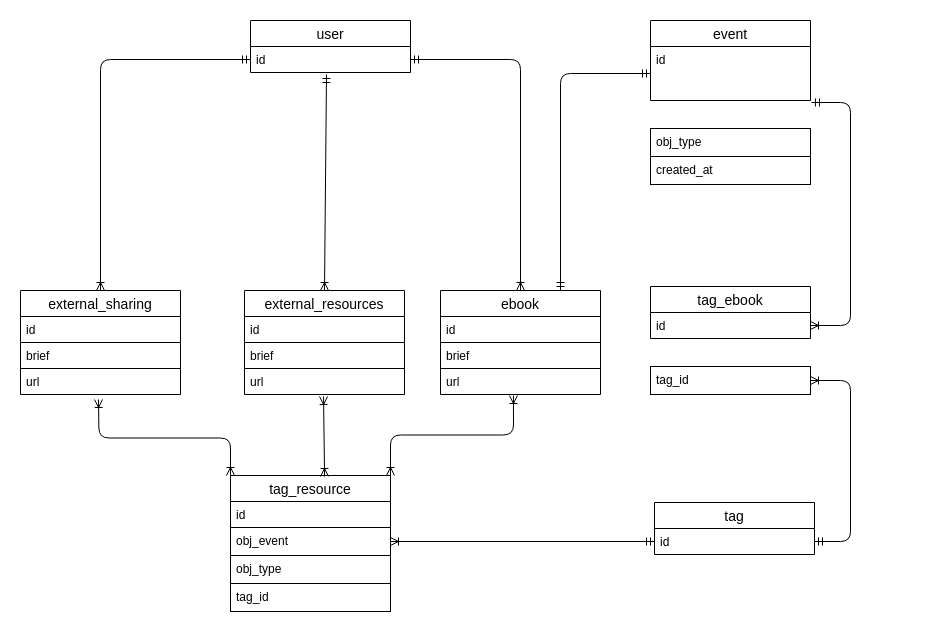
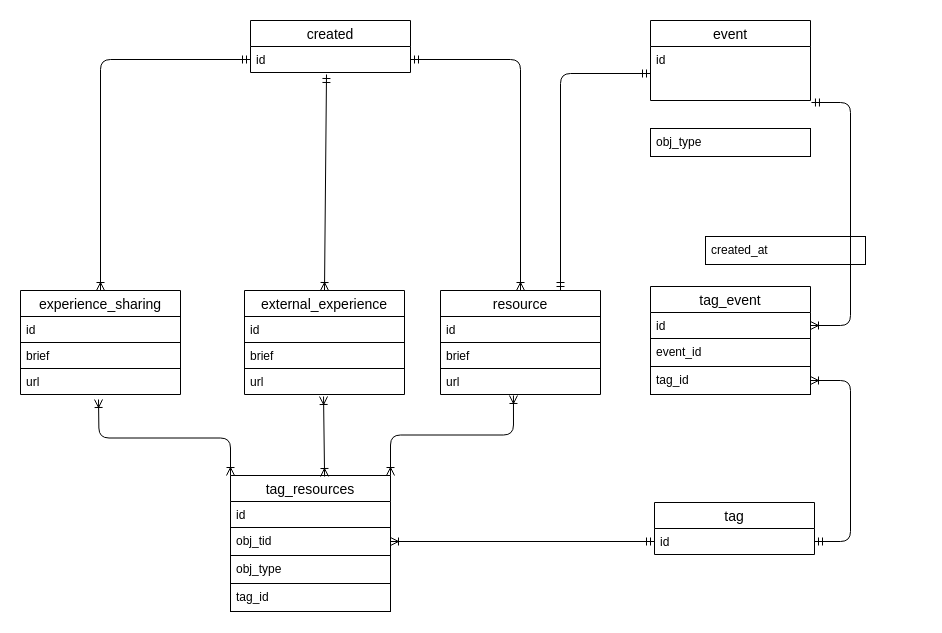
(330, 34) -> (330, 34)
(731, 171) -> (786, 251)
(730, 300) -> (730, 300)
(100, 304) -> (100, 304)
(324, 304) -> (324, 304)
(520, 304) -> (520, 304)
none -> (731, 353)
(310, 489) -> (310, 489)
(266, 541) -> (258, 541)
